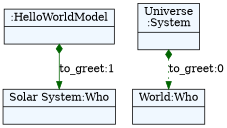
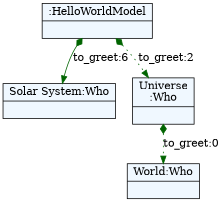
(169, 23) -> (163, 98)
none -> (134, 58)
(87, 70) -> (101, 58)
